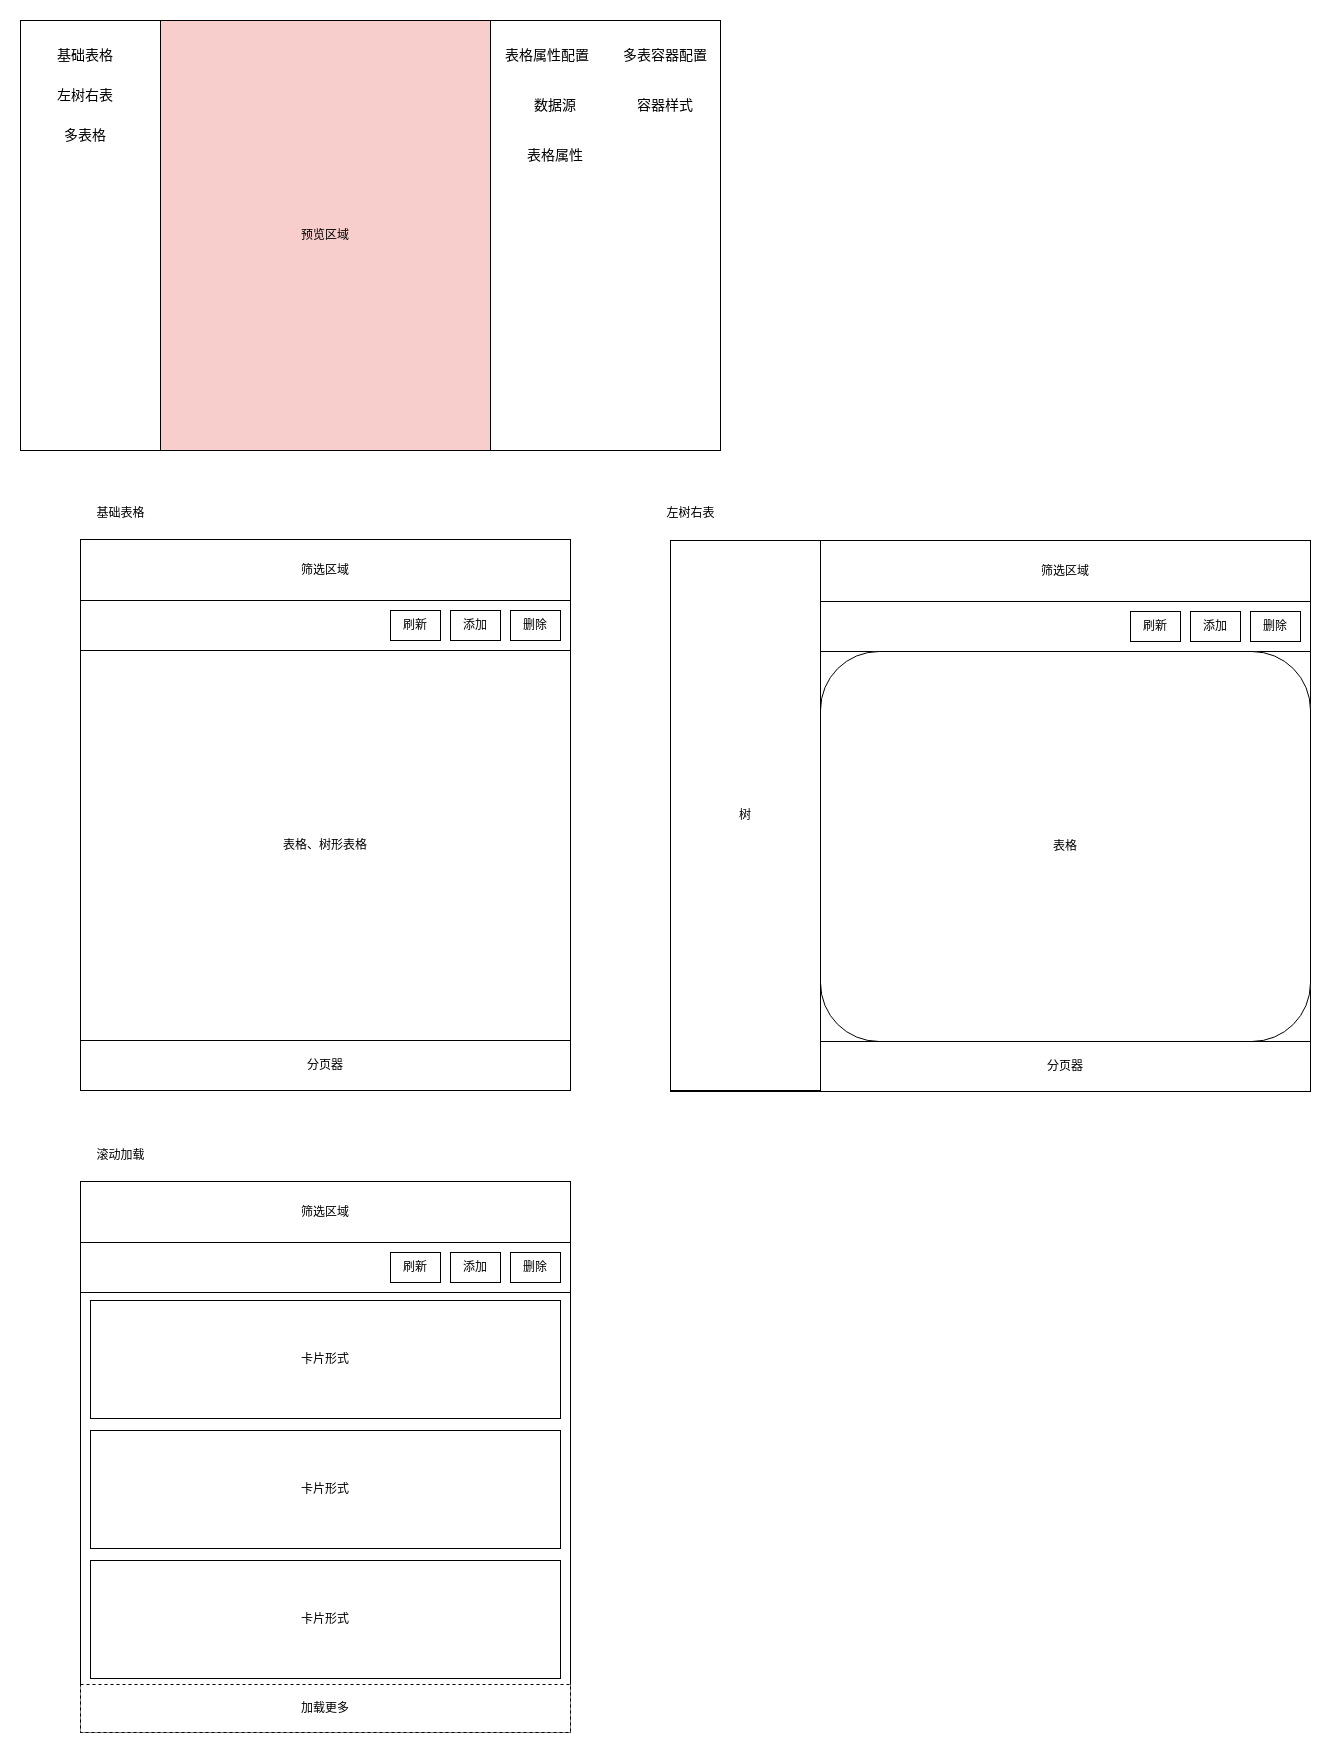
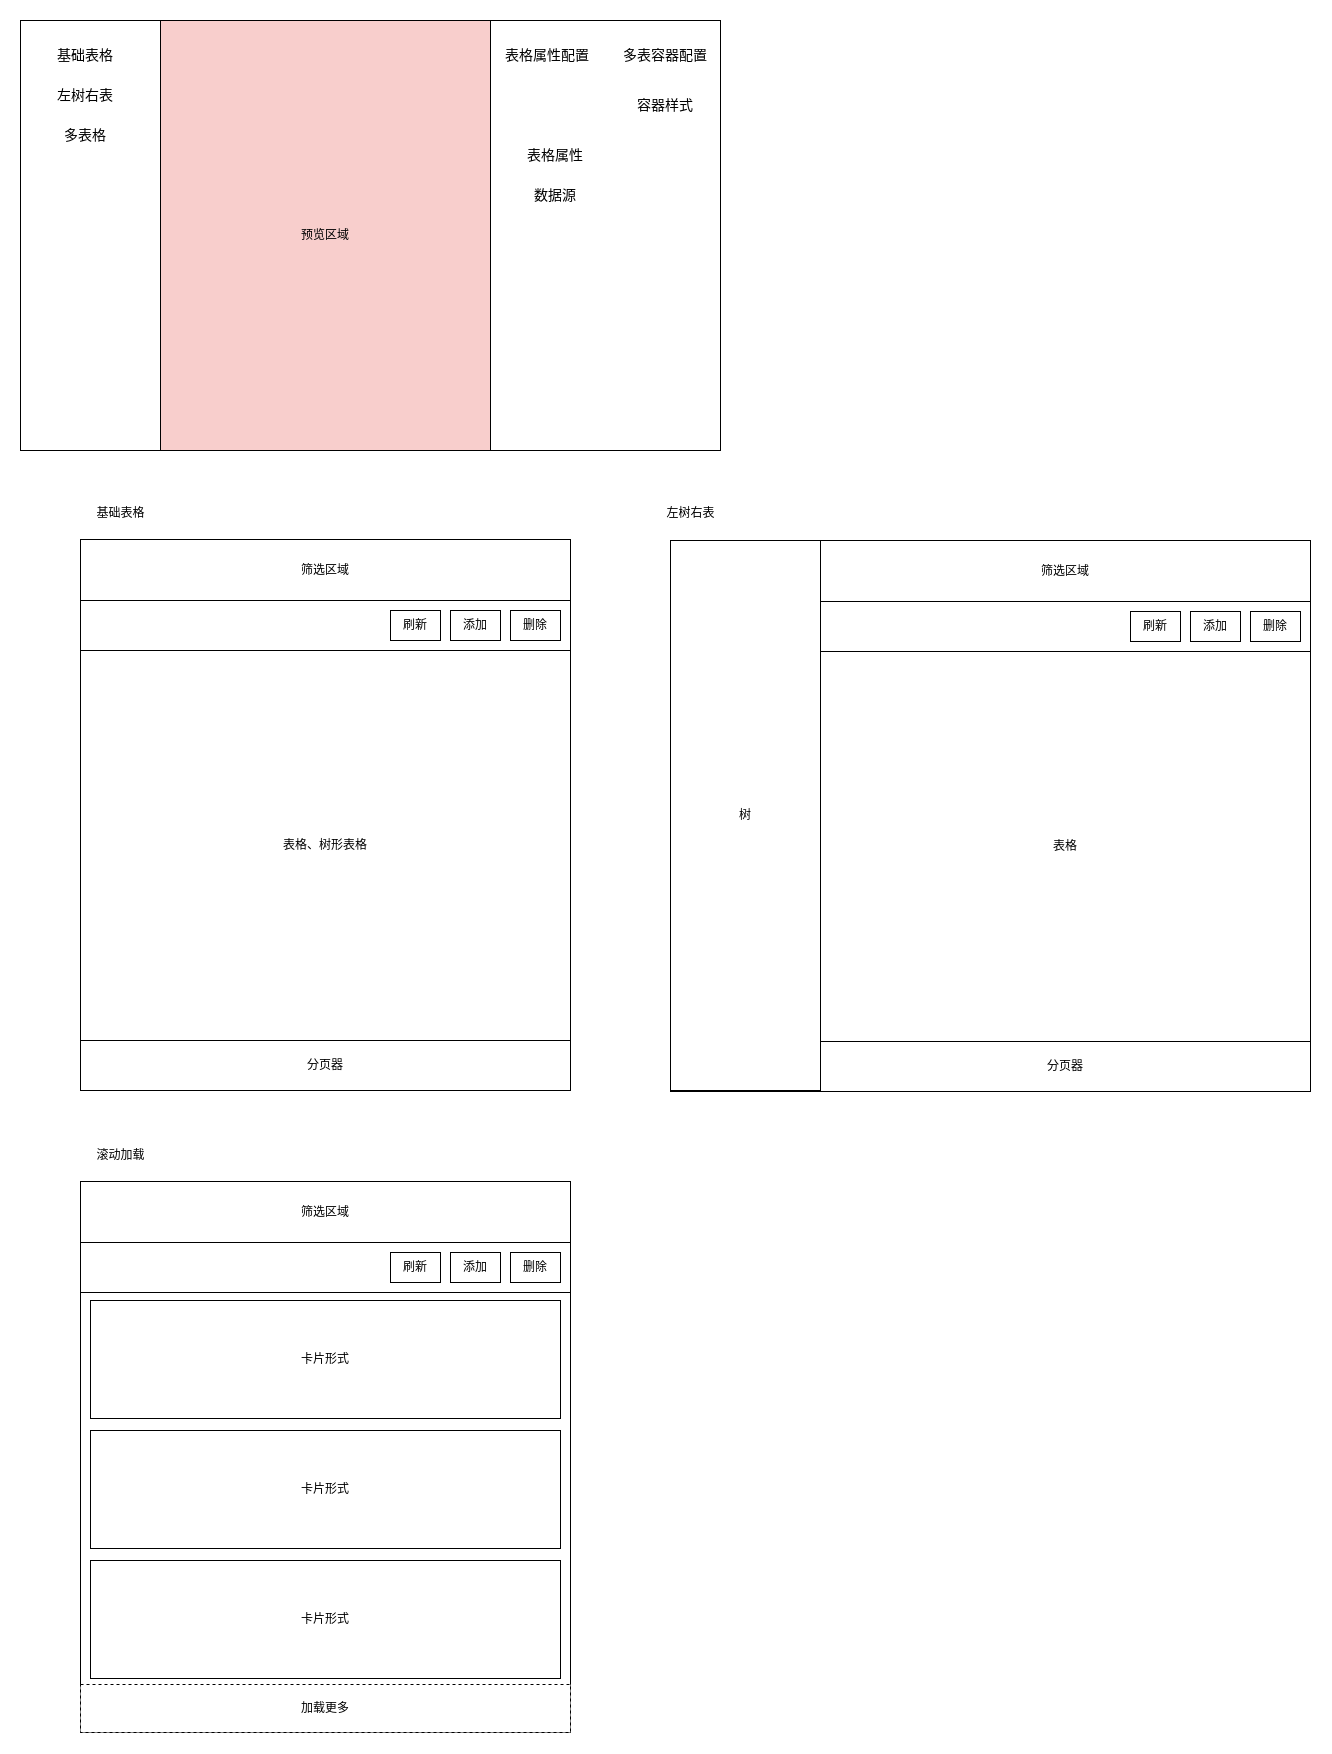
(556, 106) -> (556, 196)
(1066, 847) -> (1066, 847)
